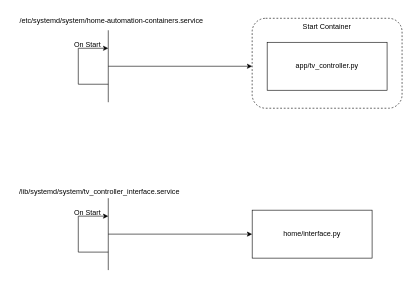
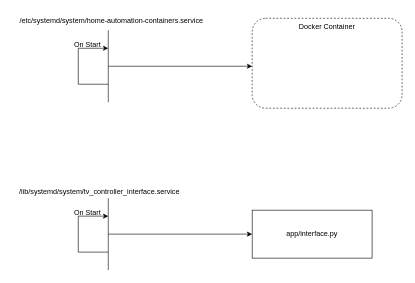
(327, 27) -> (327, 27)
(327, 66) -> none
(312, 234) -> (312, 234)
